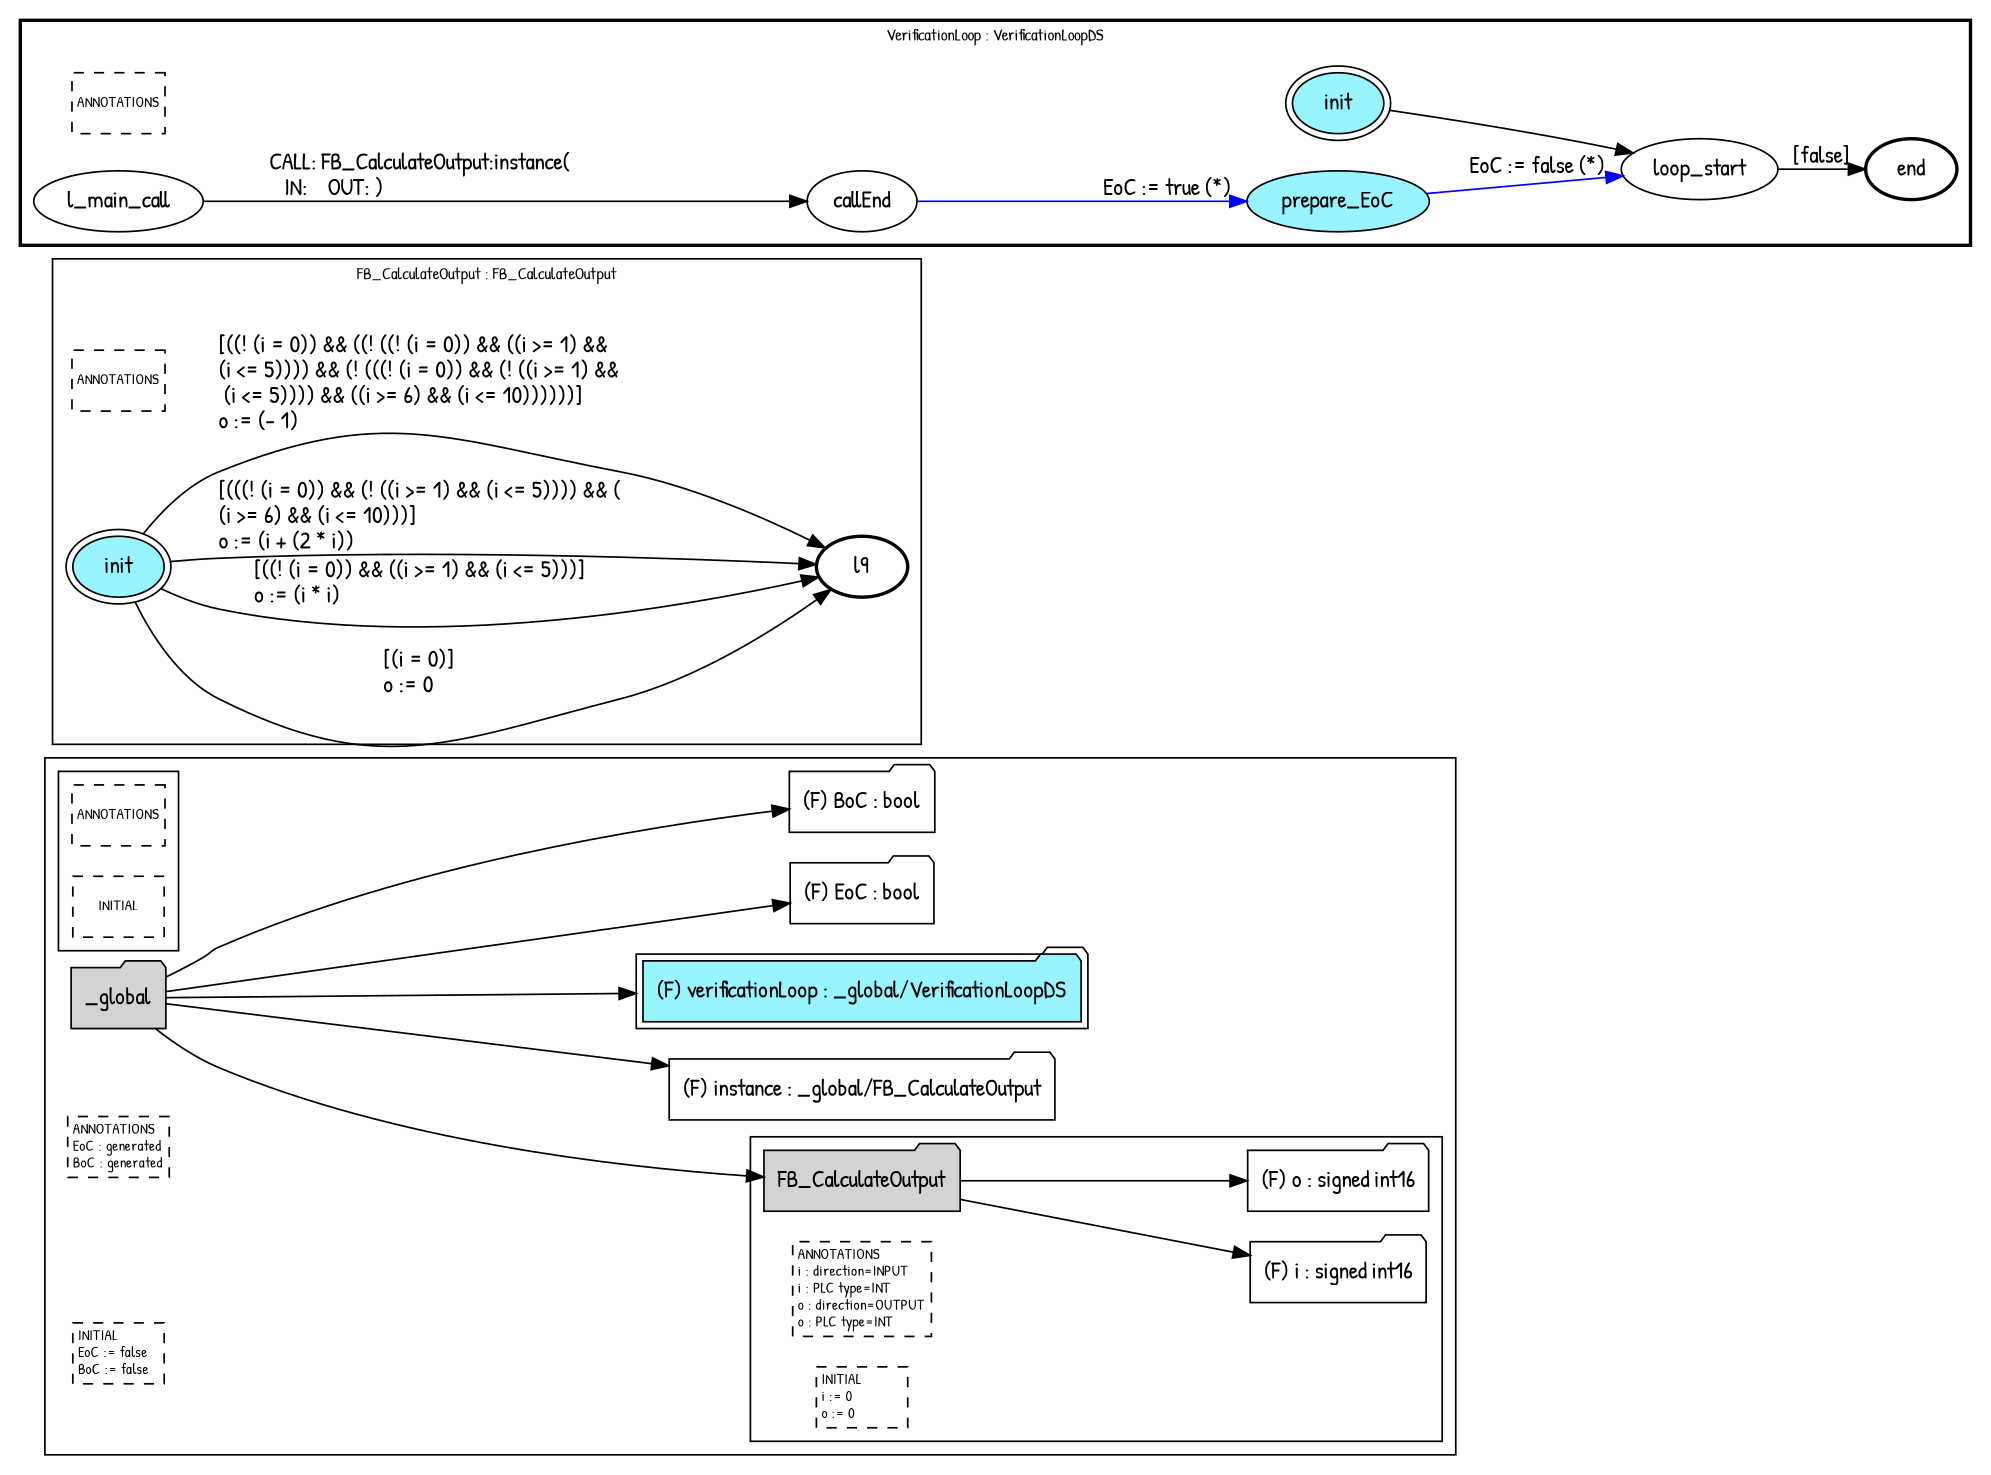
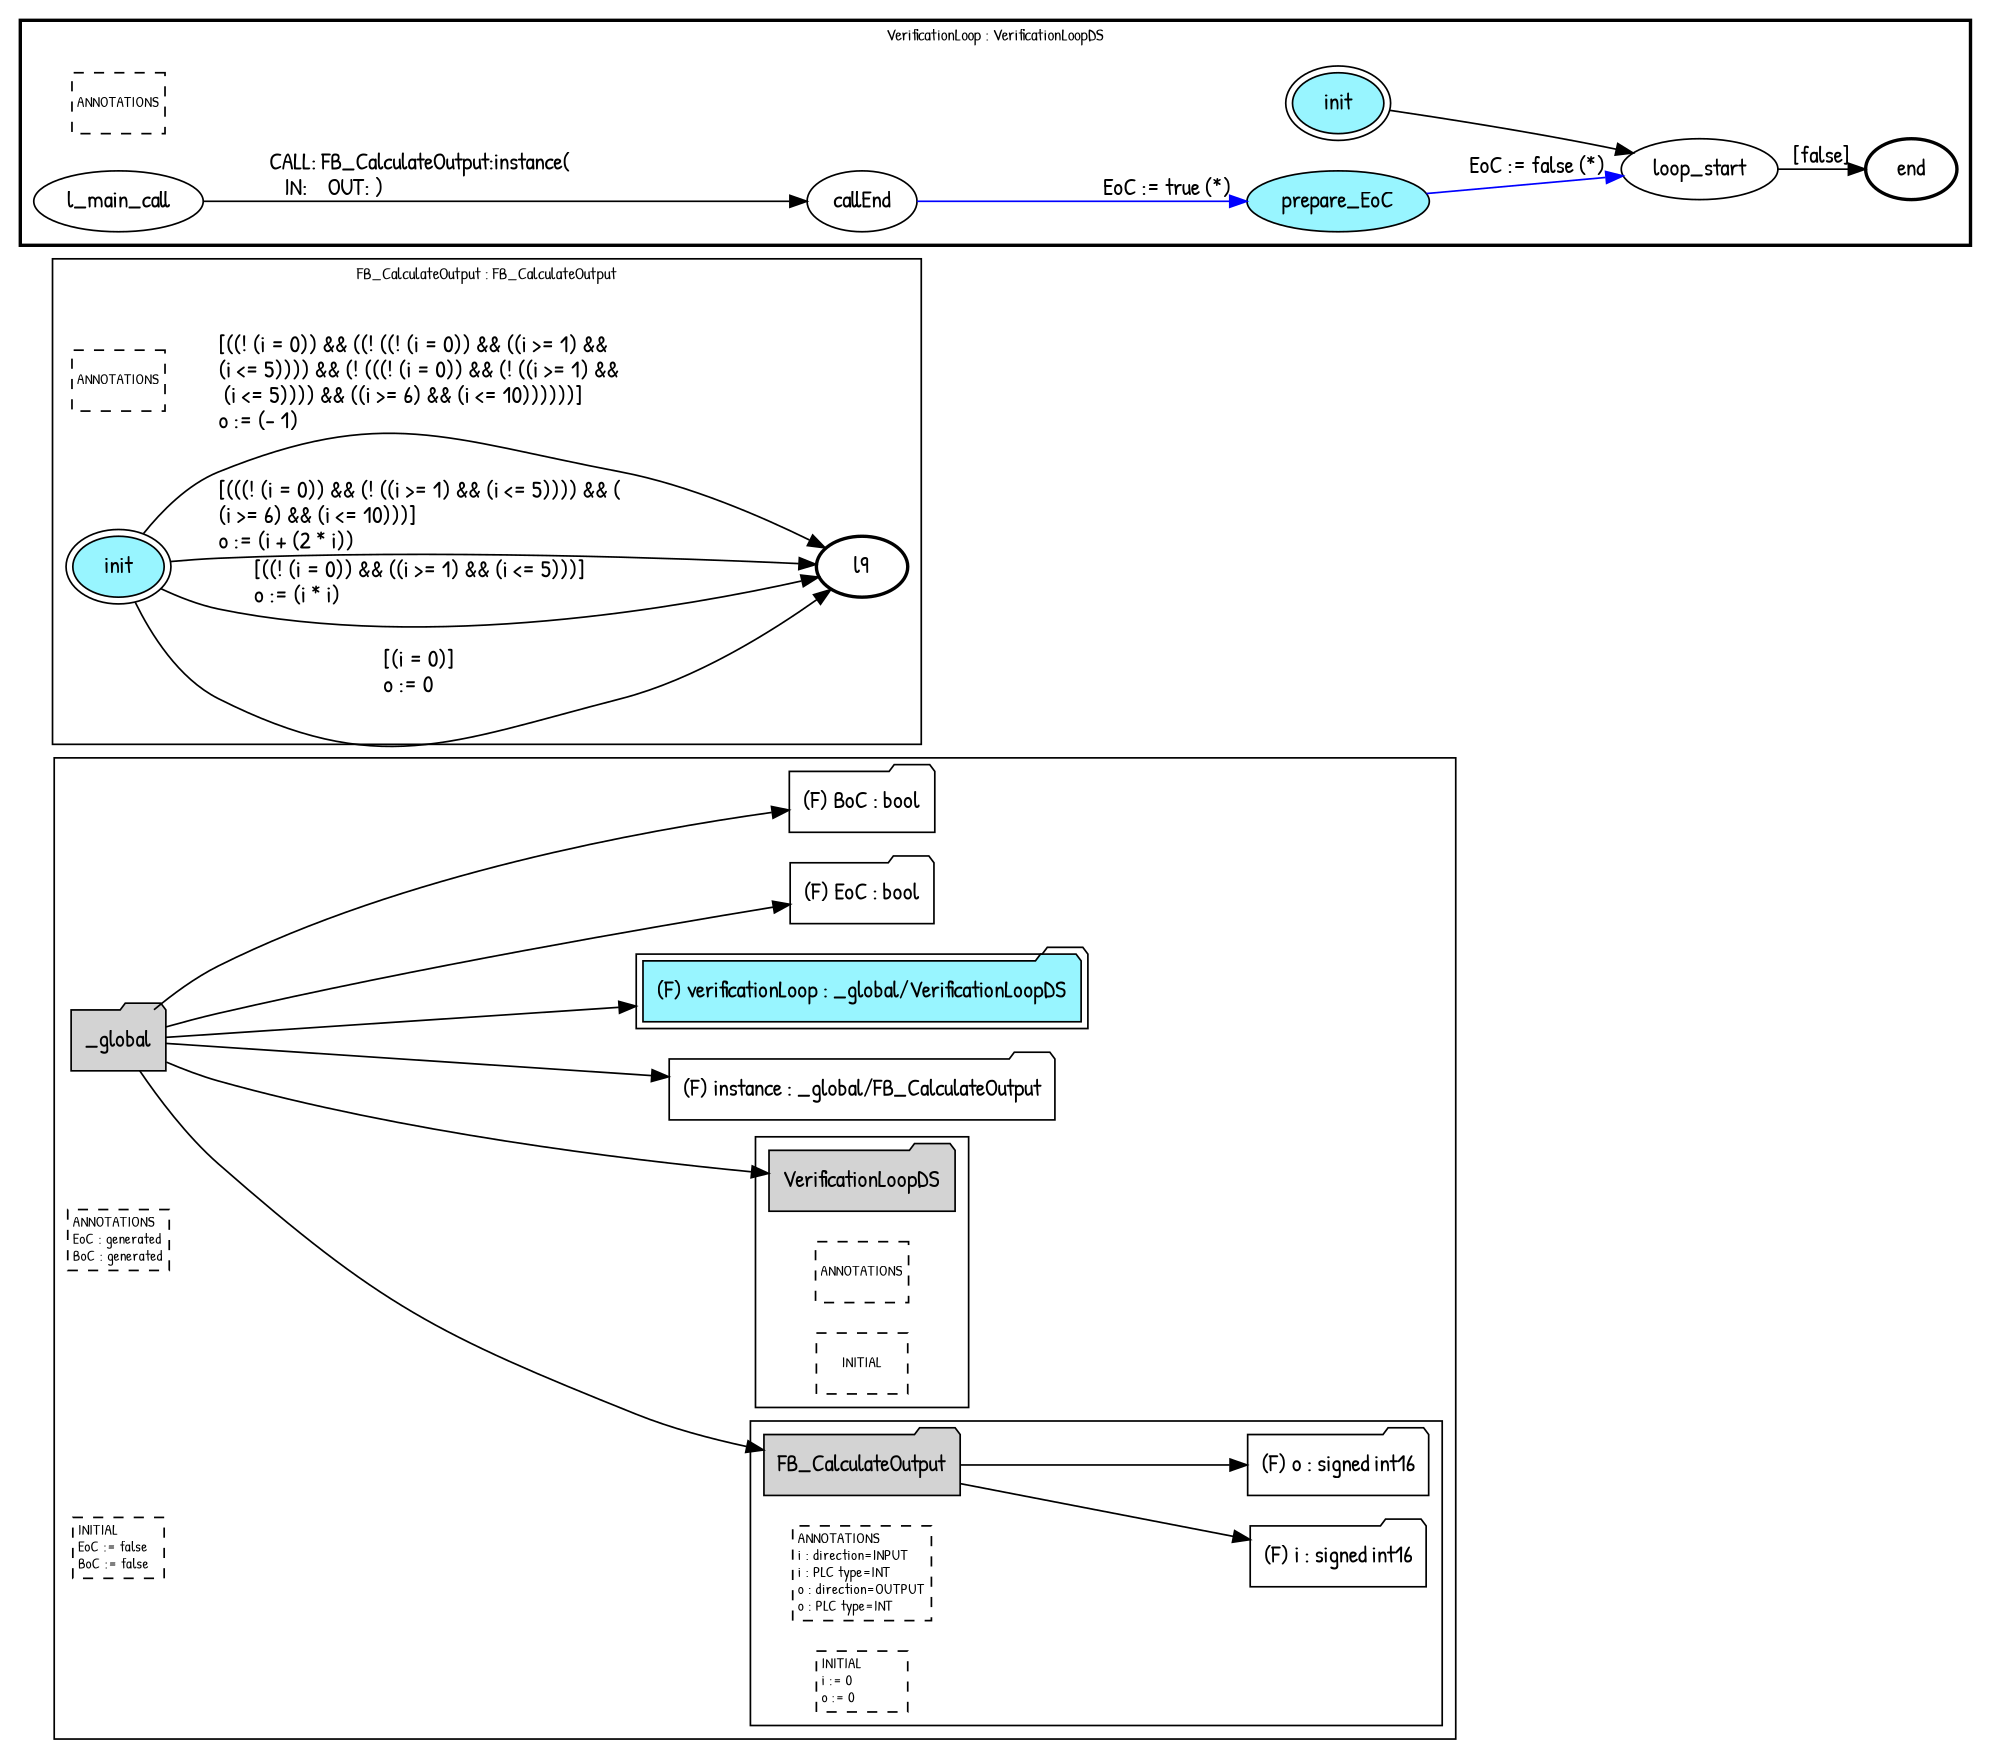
none -> (862, 1181)
